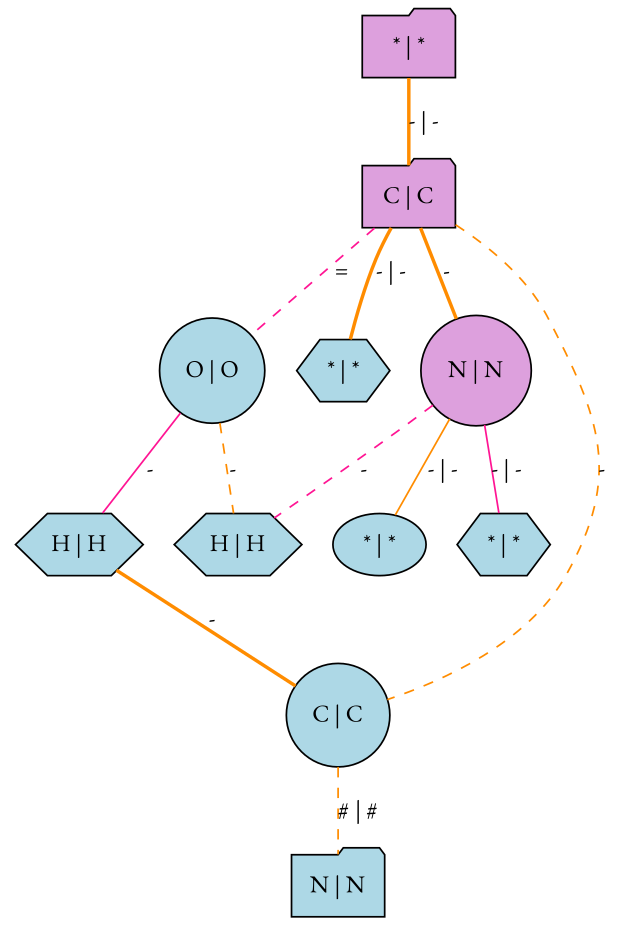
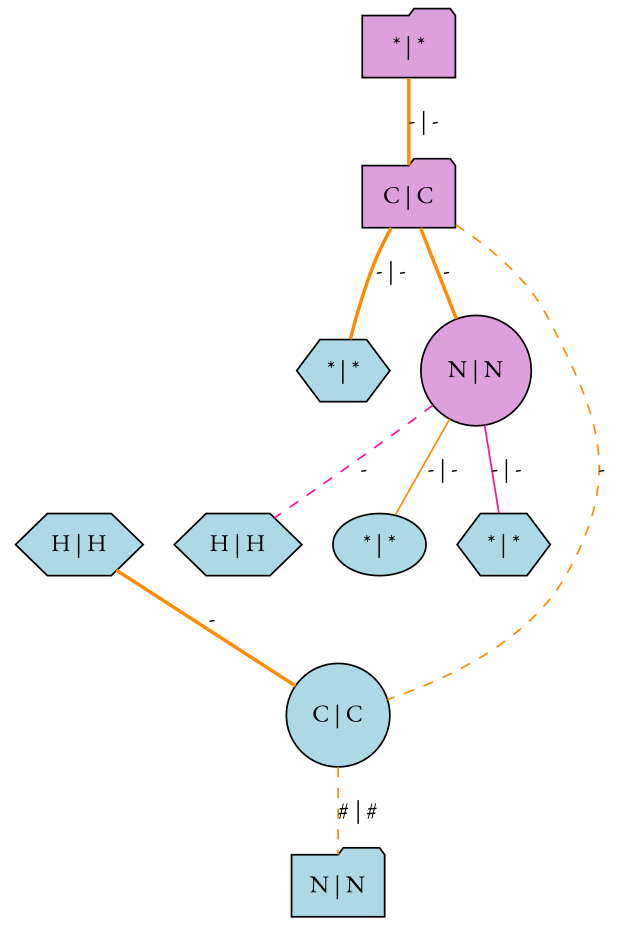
(212, 371) -> none
